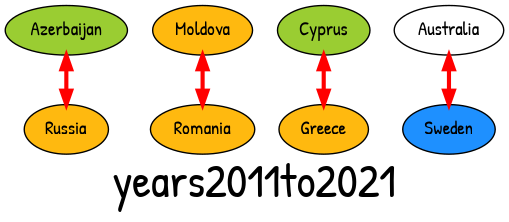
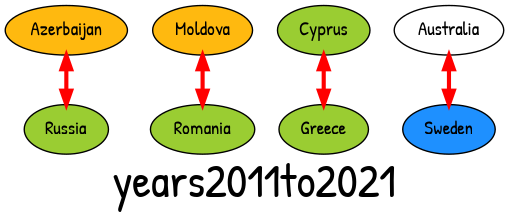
(66, 30) -> (66, 30)
(66, 129) -> (66, 129)
(203, 129) -> (203, 129)
(324, 129) -> (324, 129)
